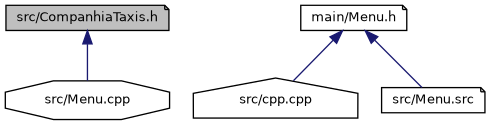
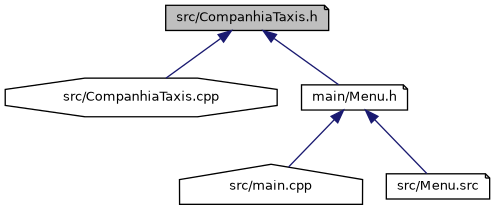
none -> (306, 62)
(87, 100) -> (141, 97)
(276, 100) -> (271, 186)
